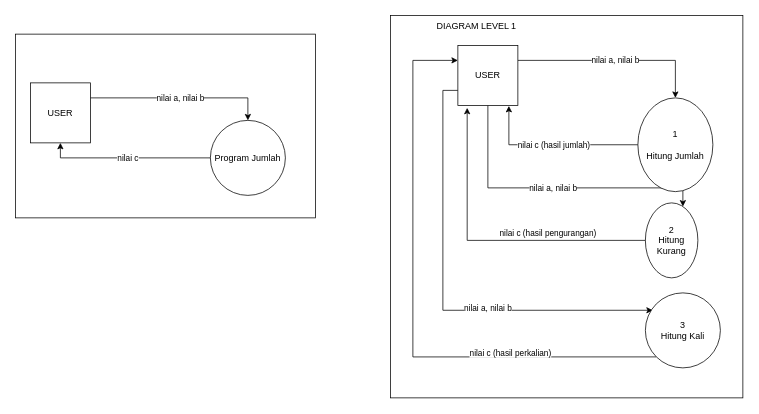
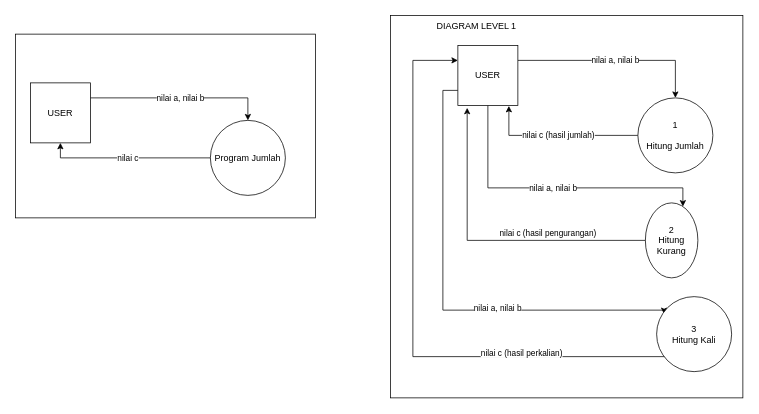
(675, 145) -> (675, 135)
(683, 330) -> (694, 334)
